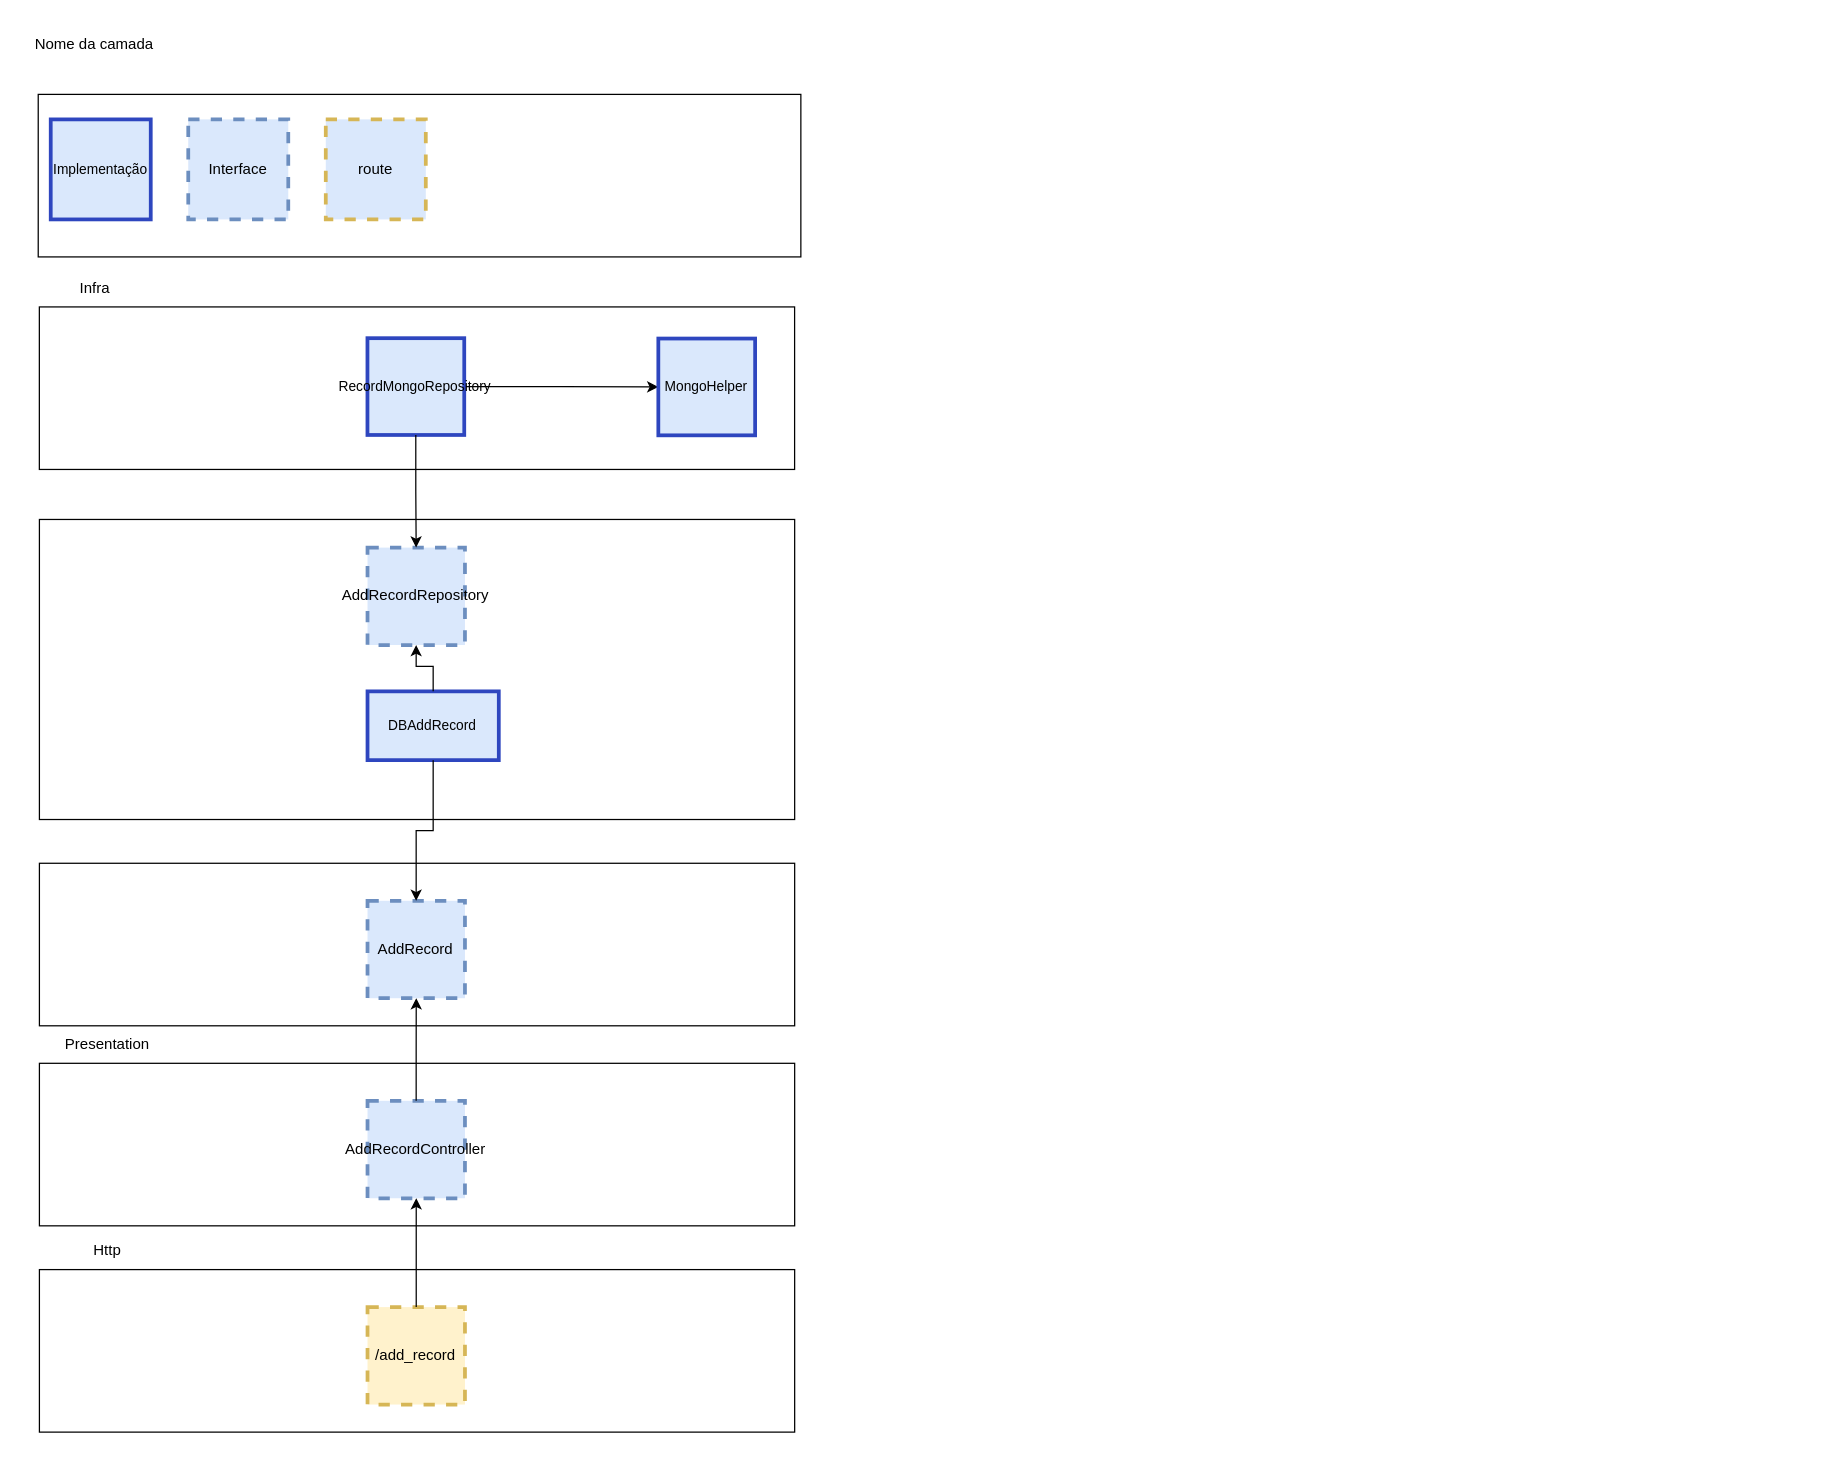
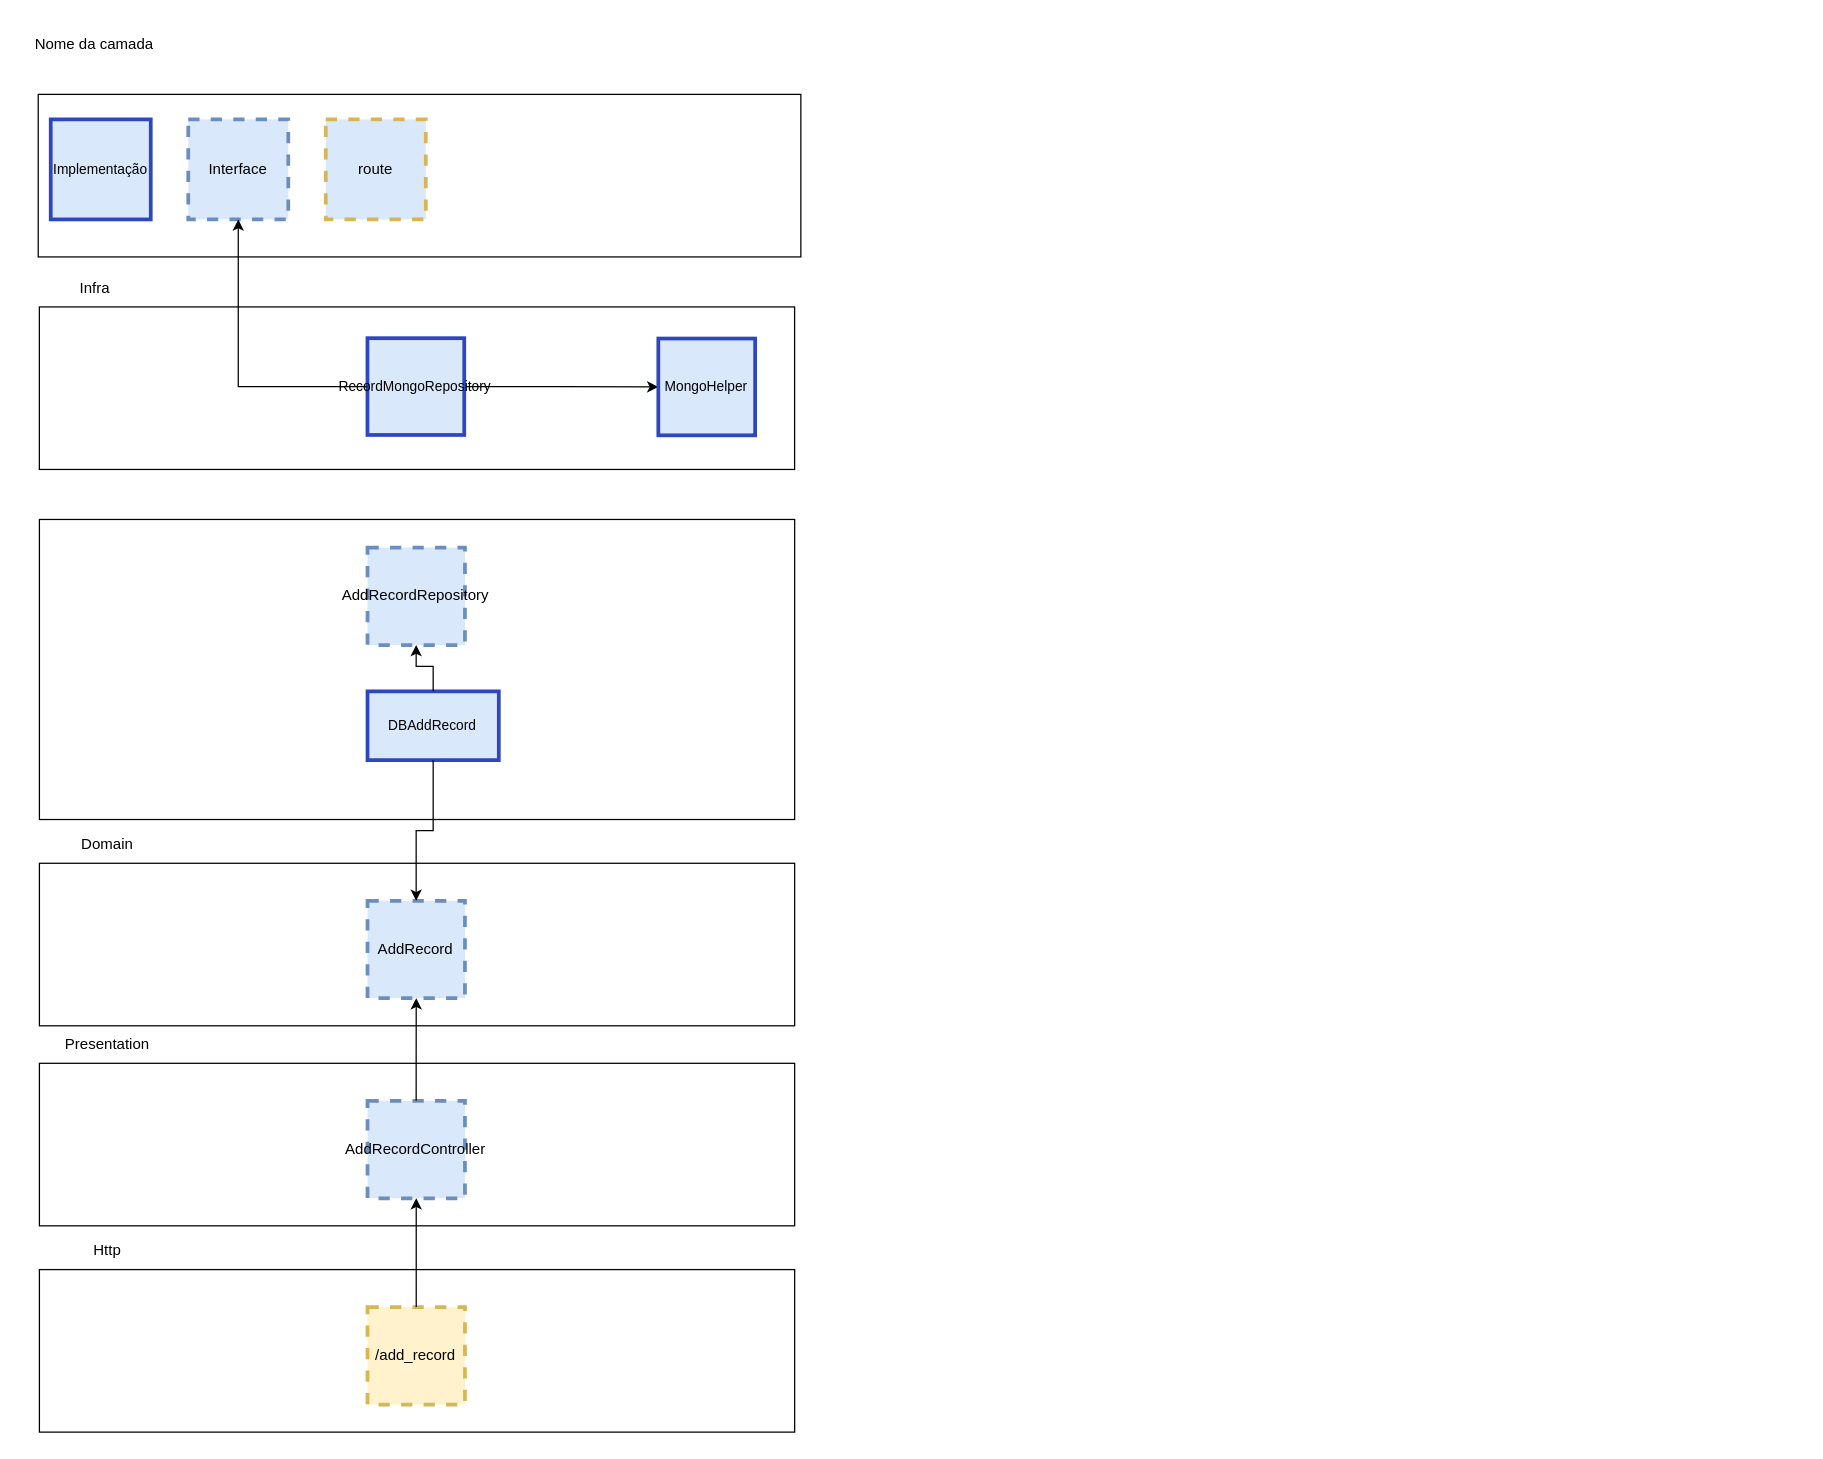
(416, 487) -> (238, 371)
none -> (107, 844)
